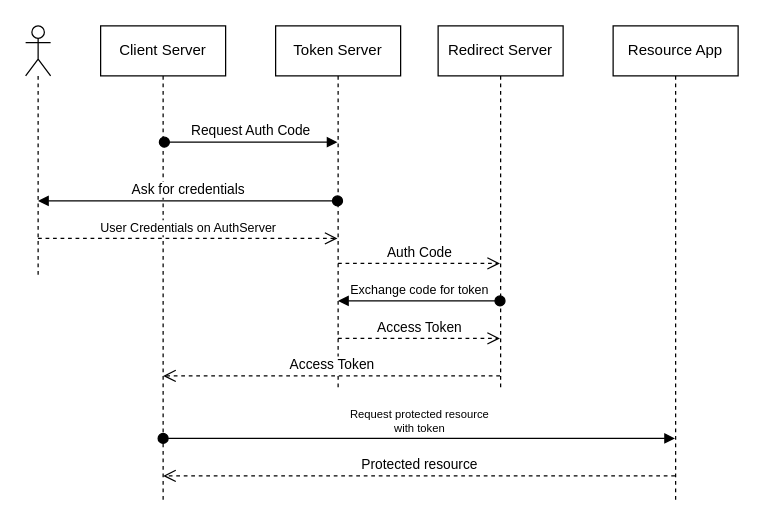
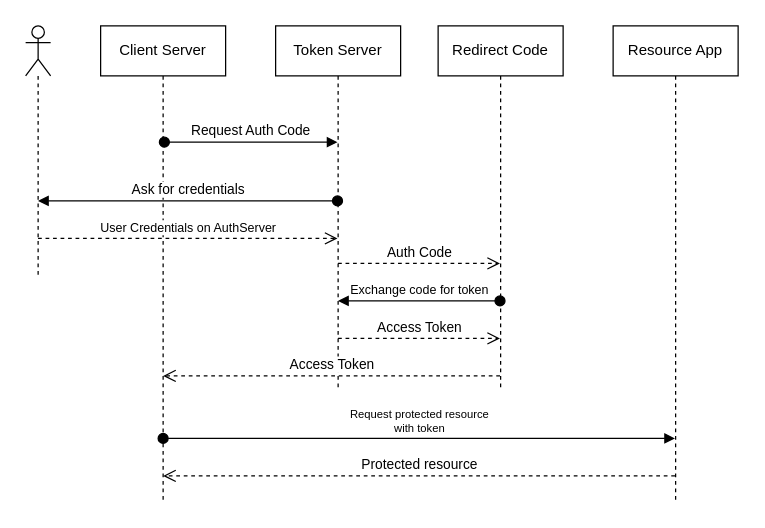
(501, 51) -> (501, 51)
